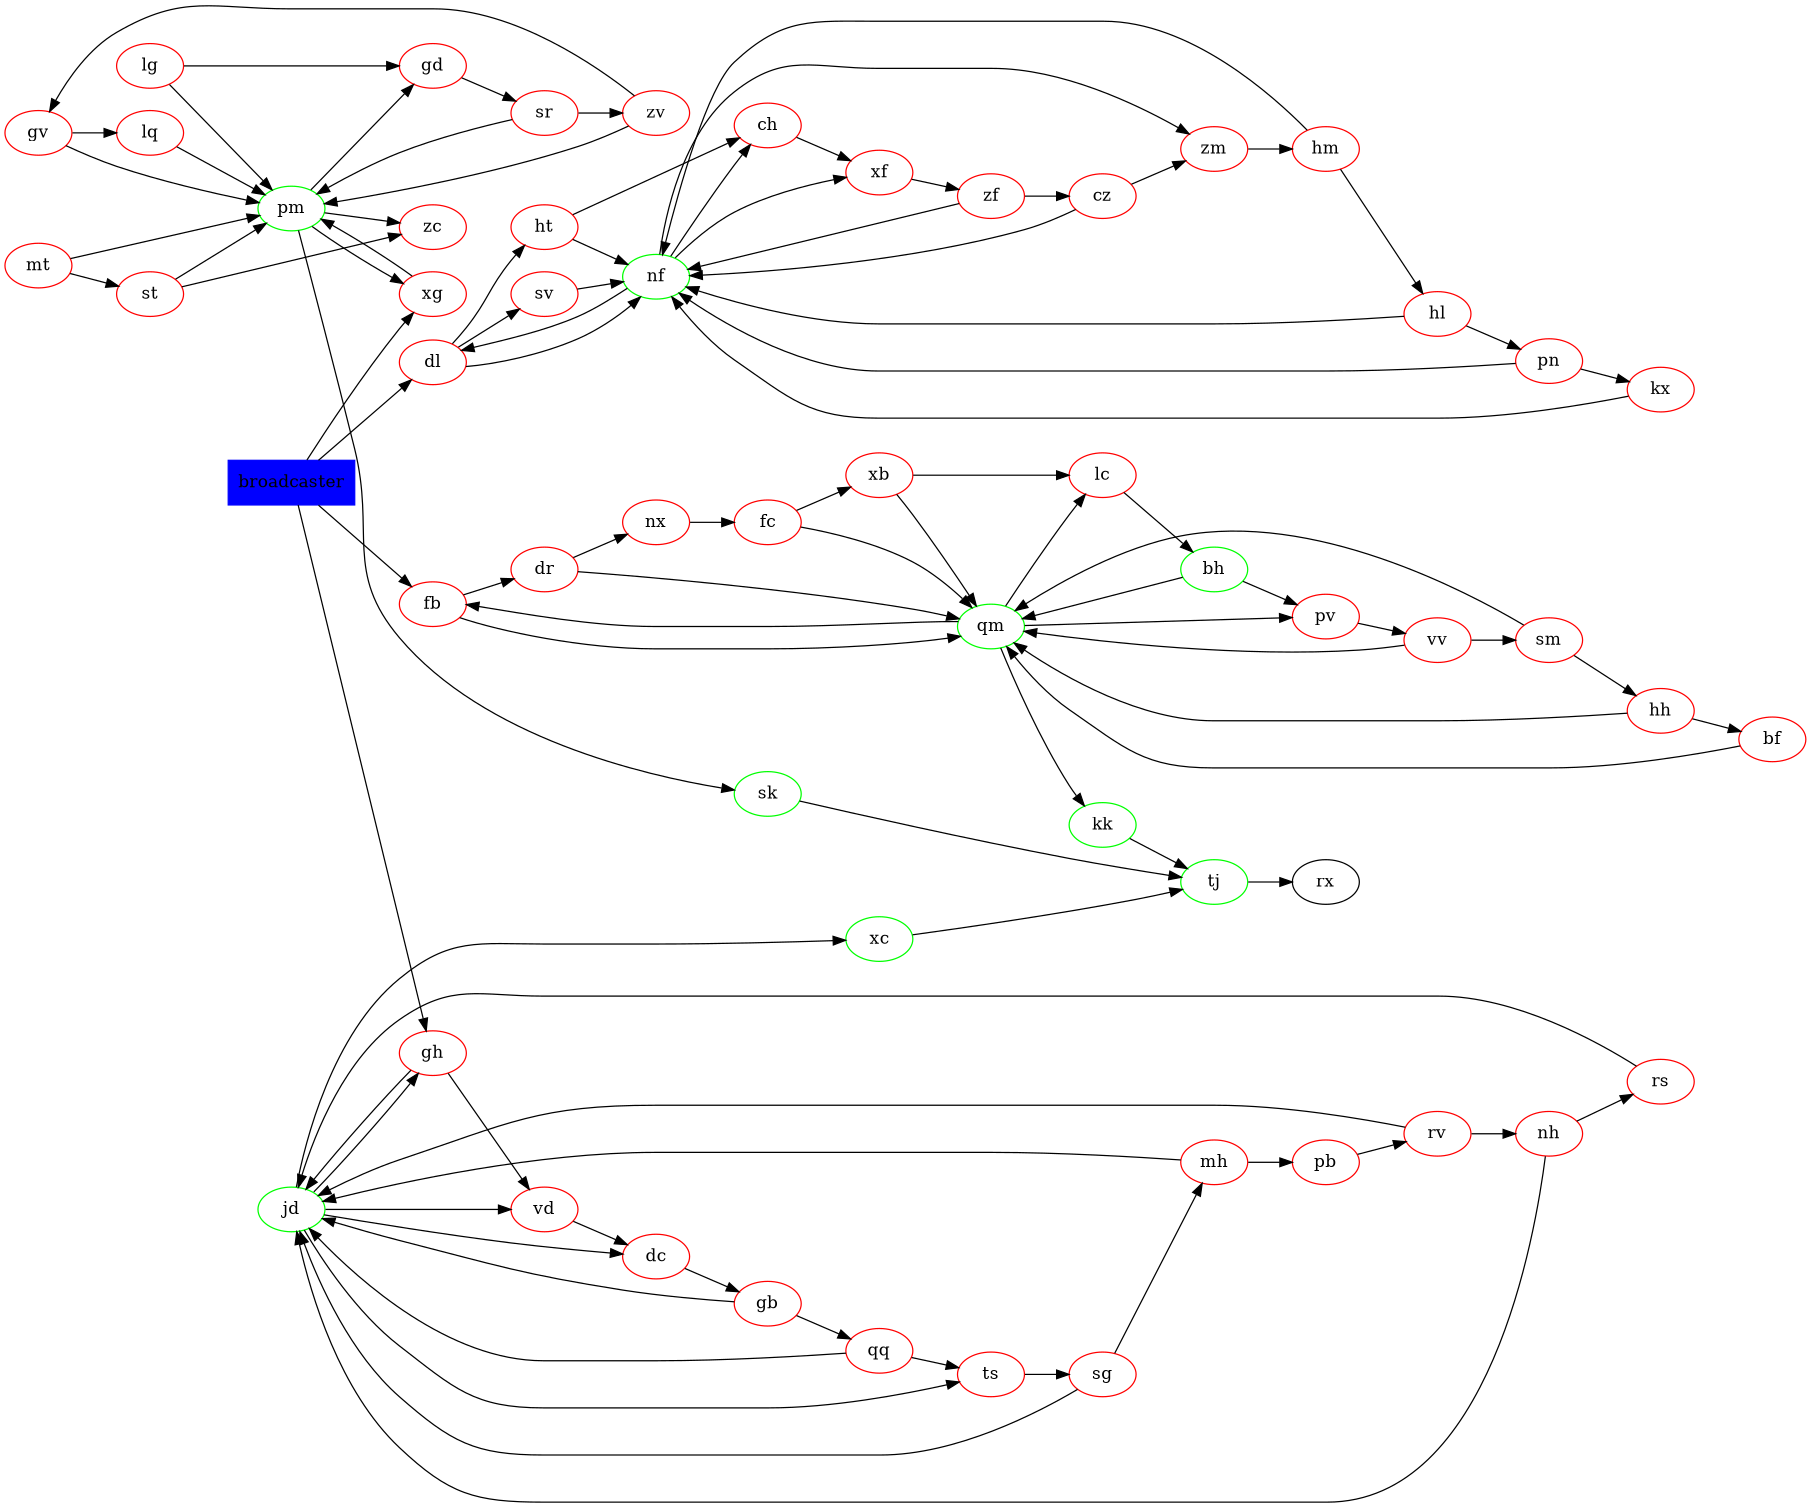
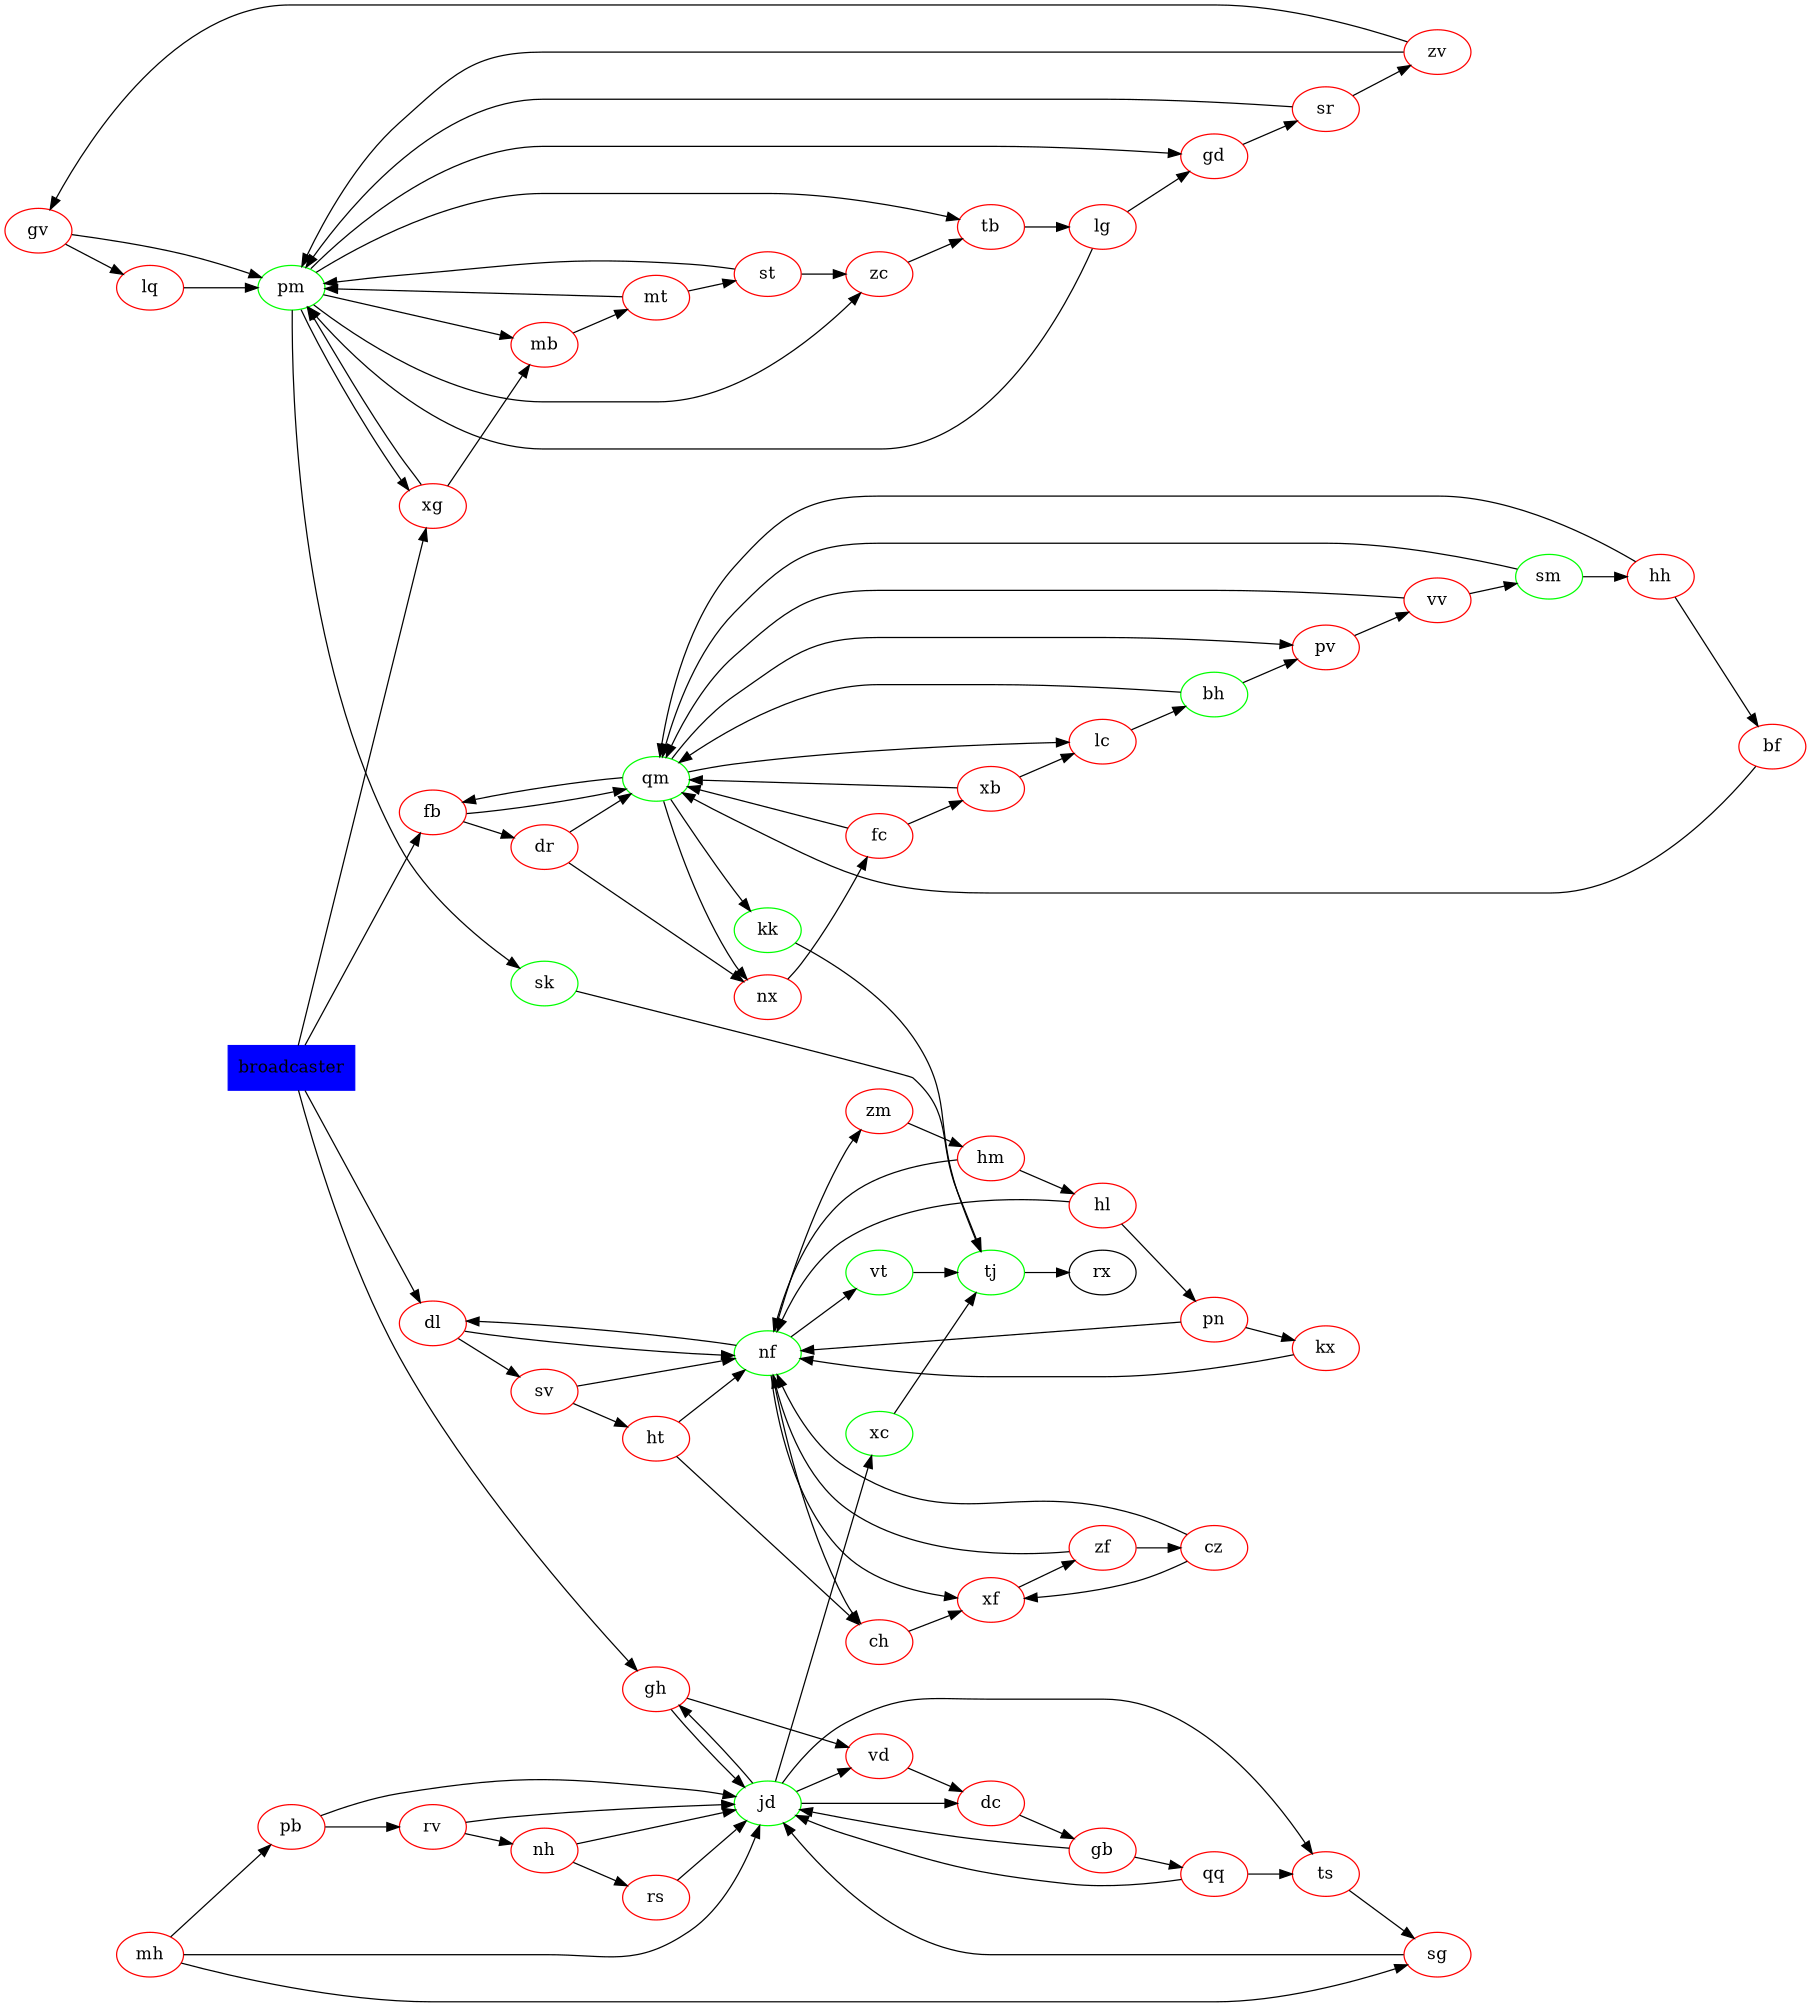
(1153, 175) -> (1114, 1587)
none -> (991, 227)
(485, 300) -> (595, 1413)
none -> (544, 345)
(1549, 640) -> (1549, 577)
none -> (695, 888)
none -> (879, 1273)
(1155, 1274) -> (788, 2002)
none -> (520, 1780)
